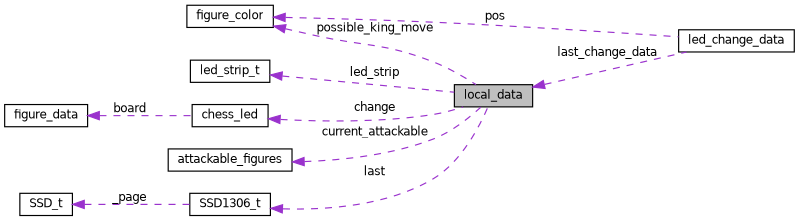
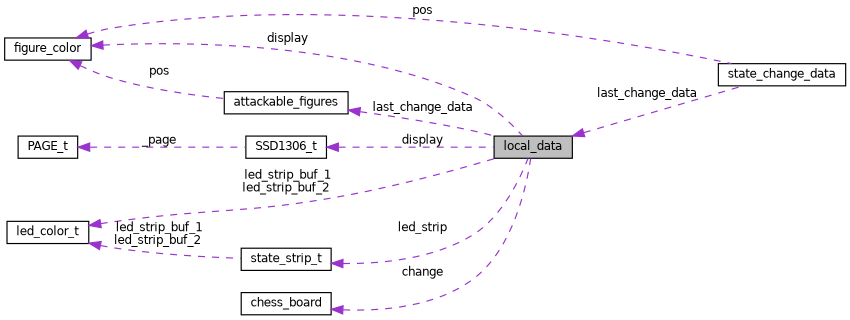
(373, 29) -> (286, 39)
(736, 41) -> (782, 75)
(230, 71) -> (286, 259)
none -> (151, 88)
(46, 116) -> none
(230, 116) -> (286, 304)
(373, 133) -> (421, 108)
(373, 172) -> (421, 141)
(46, 204) -> (48, 147)
none -> (48, 232)
